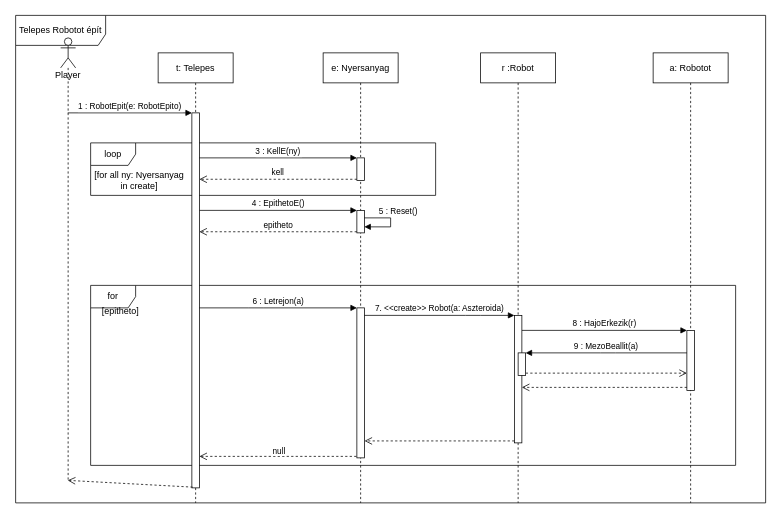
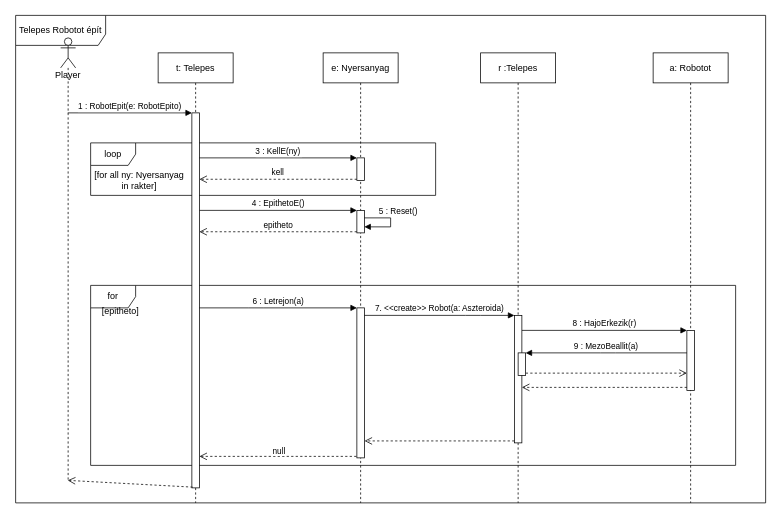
(518, 68) -> (518, 68)
(139, 180) -> (139, 180)
